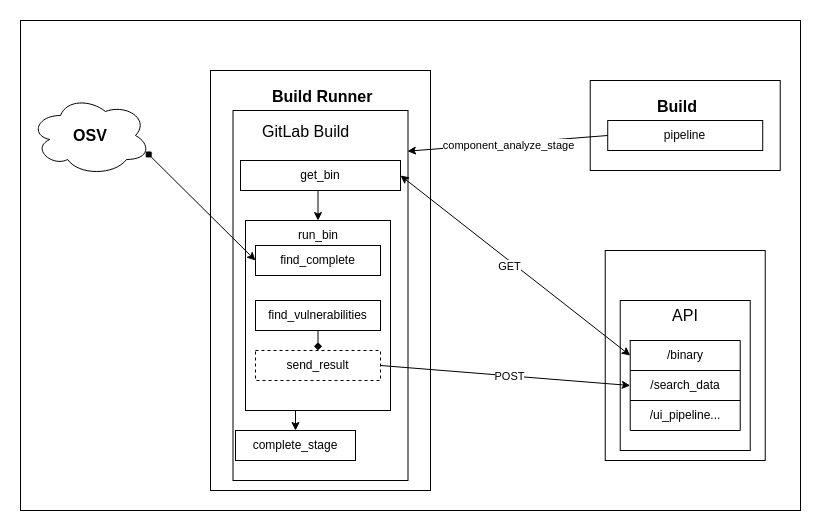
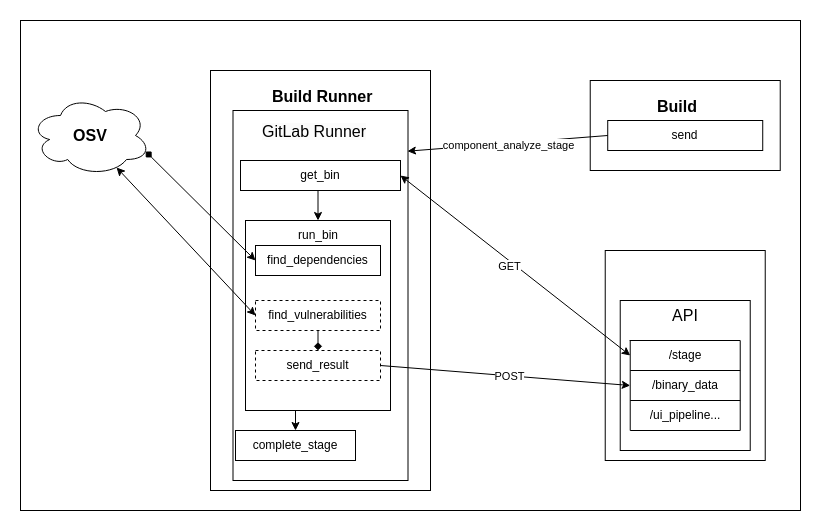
(297, 130) -> (303, 130)
(685, 136) -> (685, 136)
none -> (186, 242)
(318, 261) -> (318, 261)
(318, 316) -> (318, 316)
(686, 356) -> (686, 356)
(686, 386) -> (686, 386)
